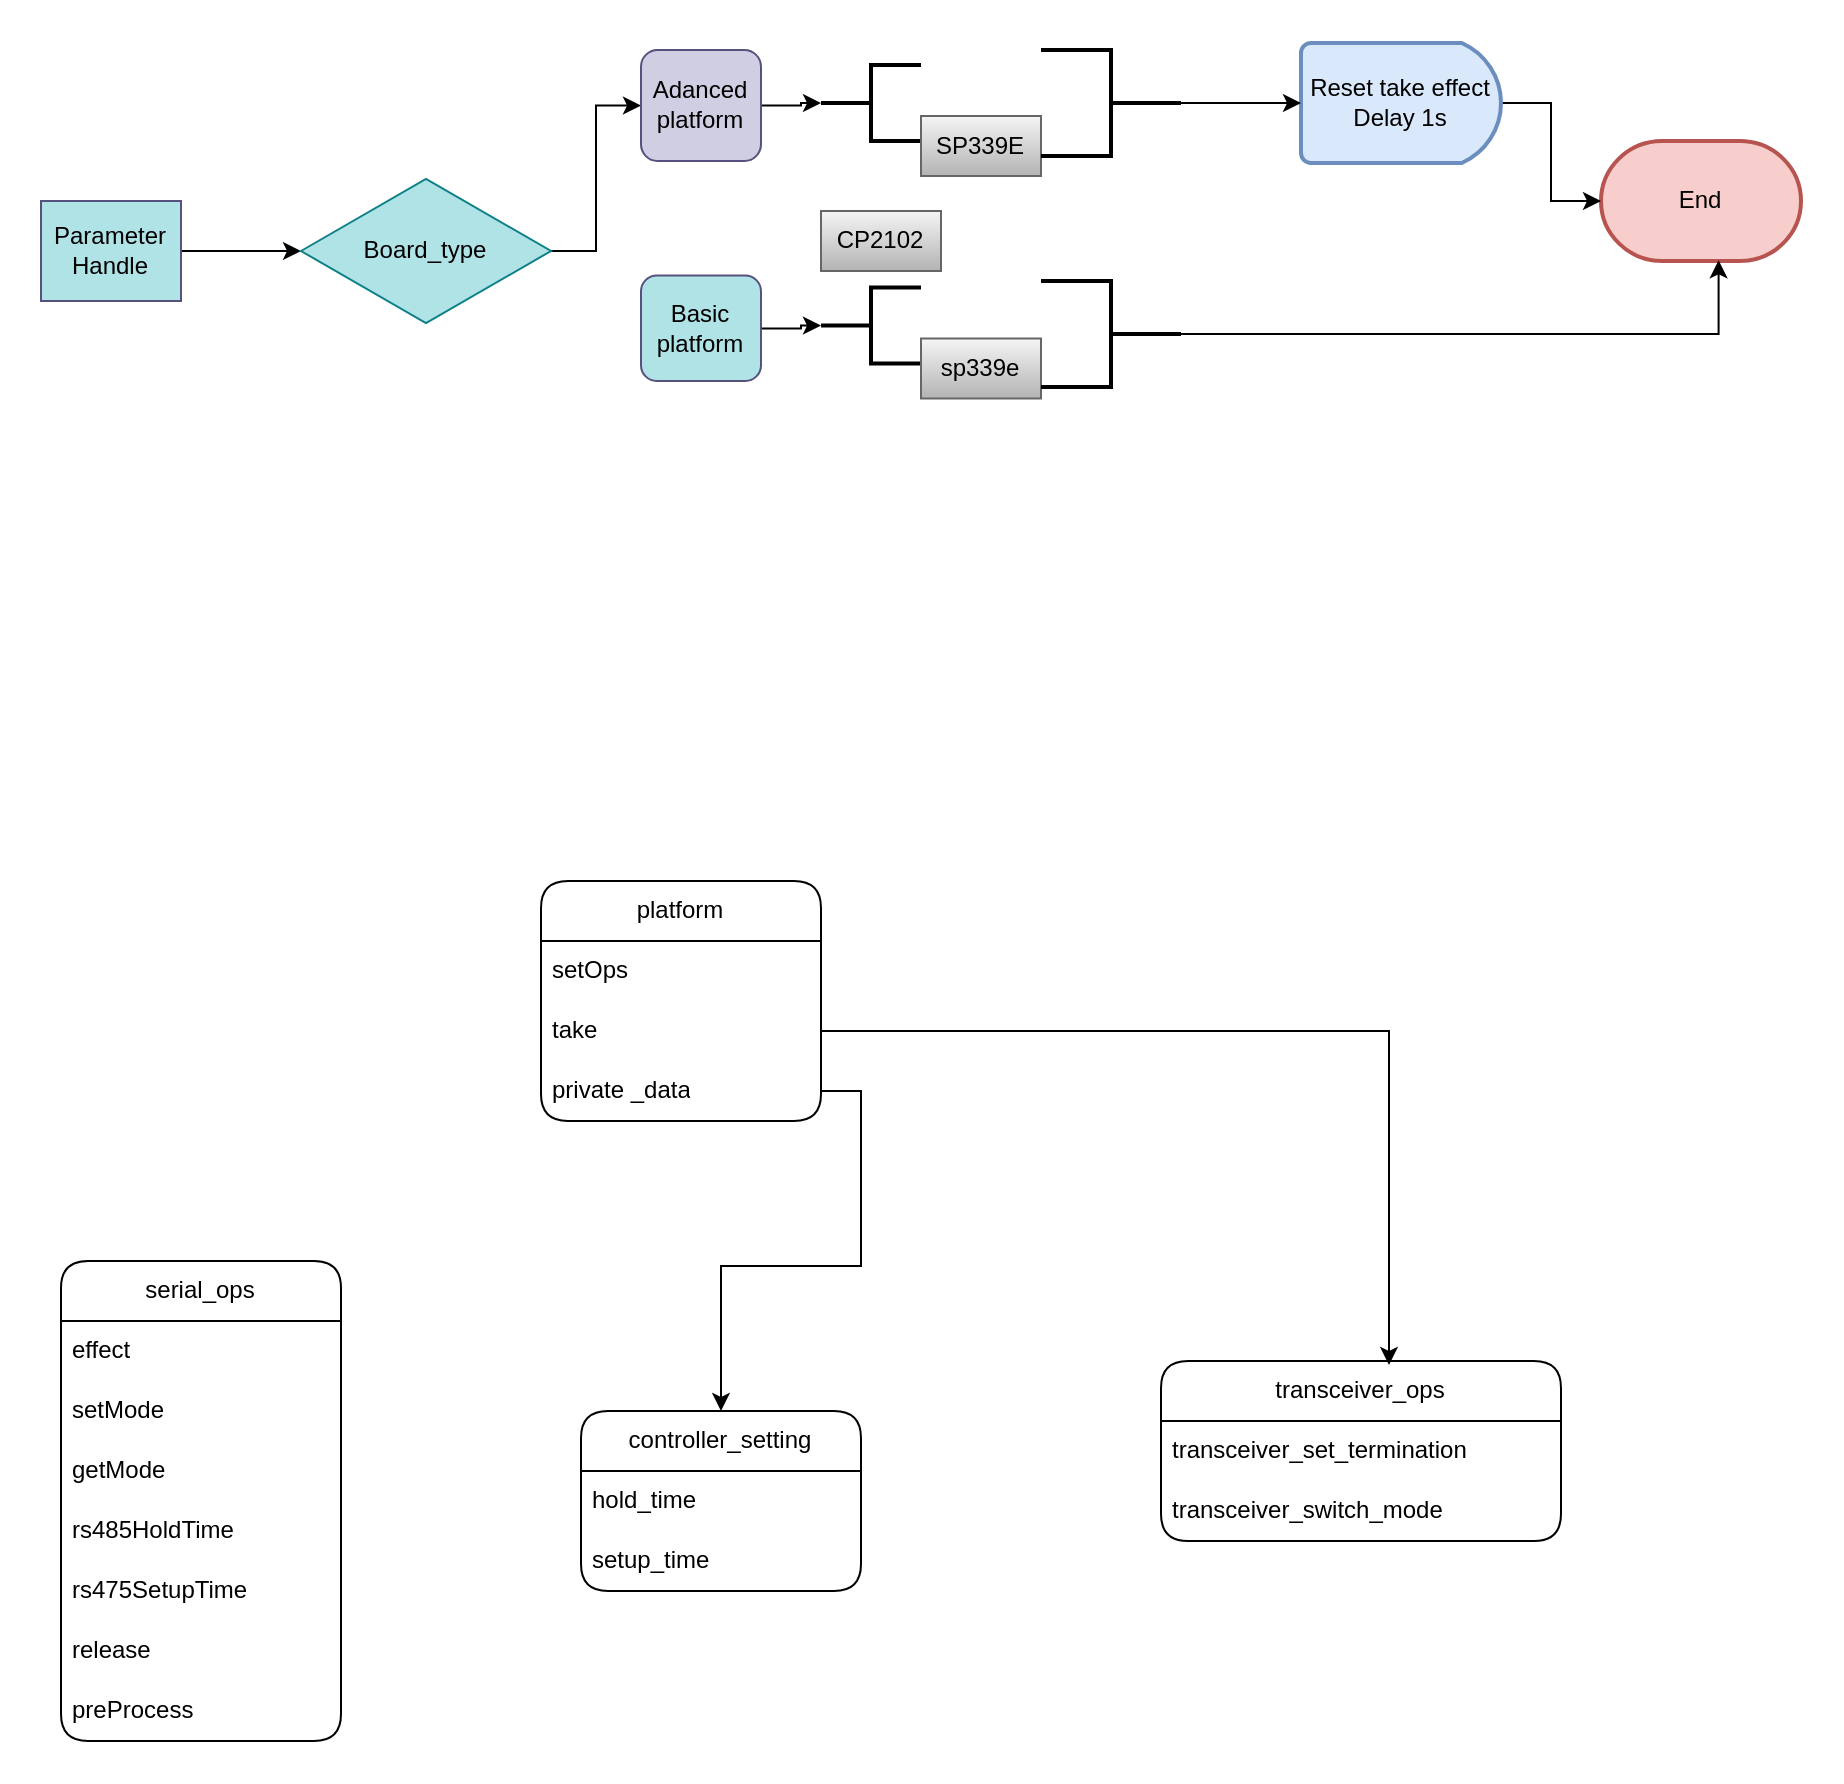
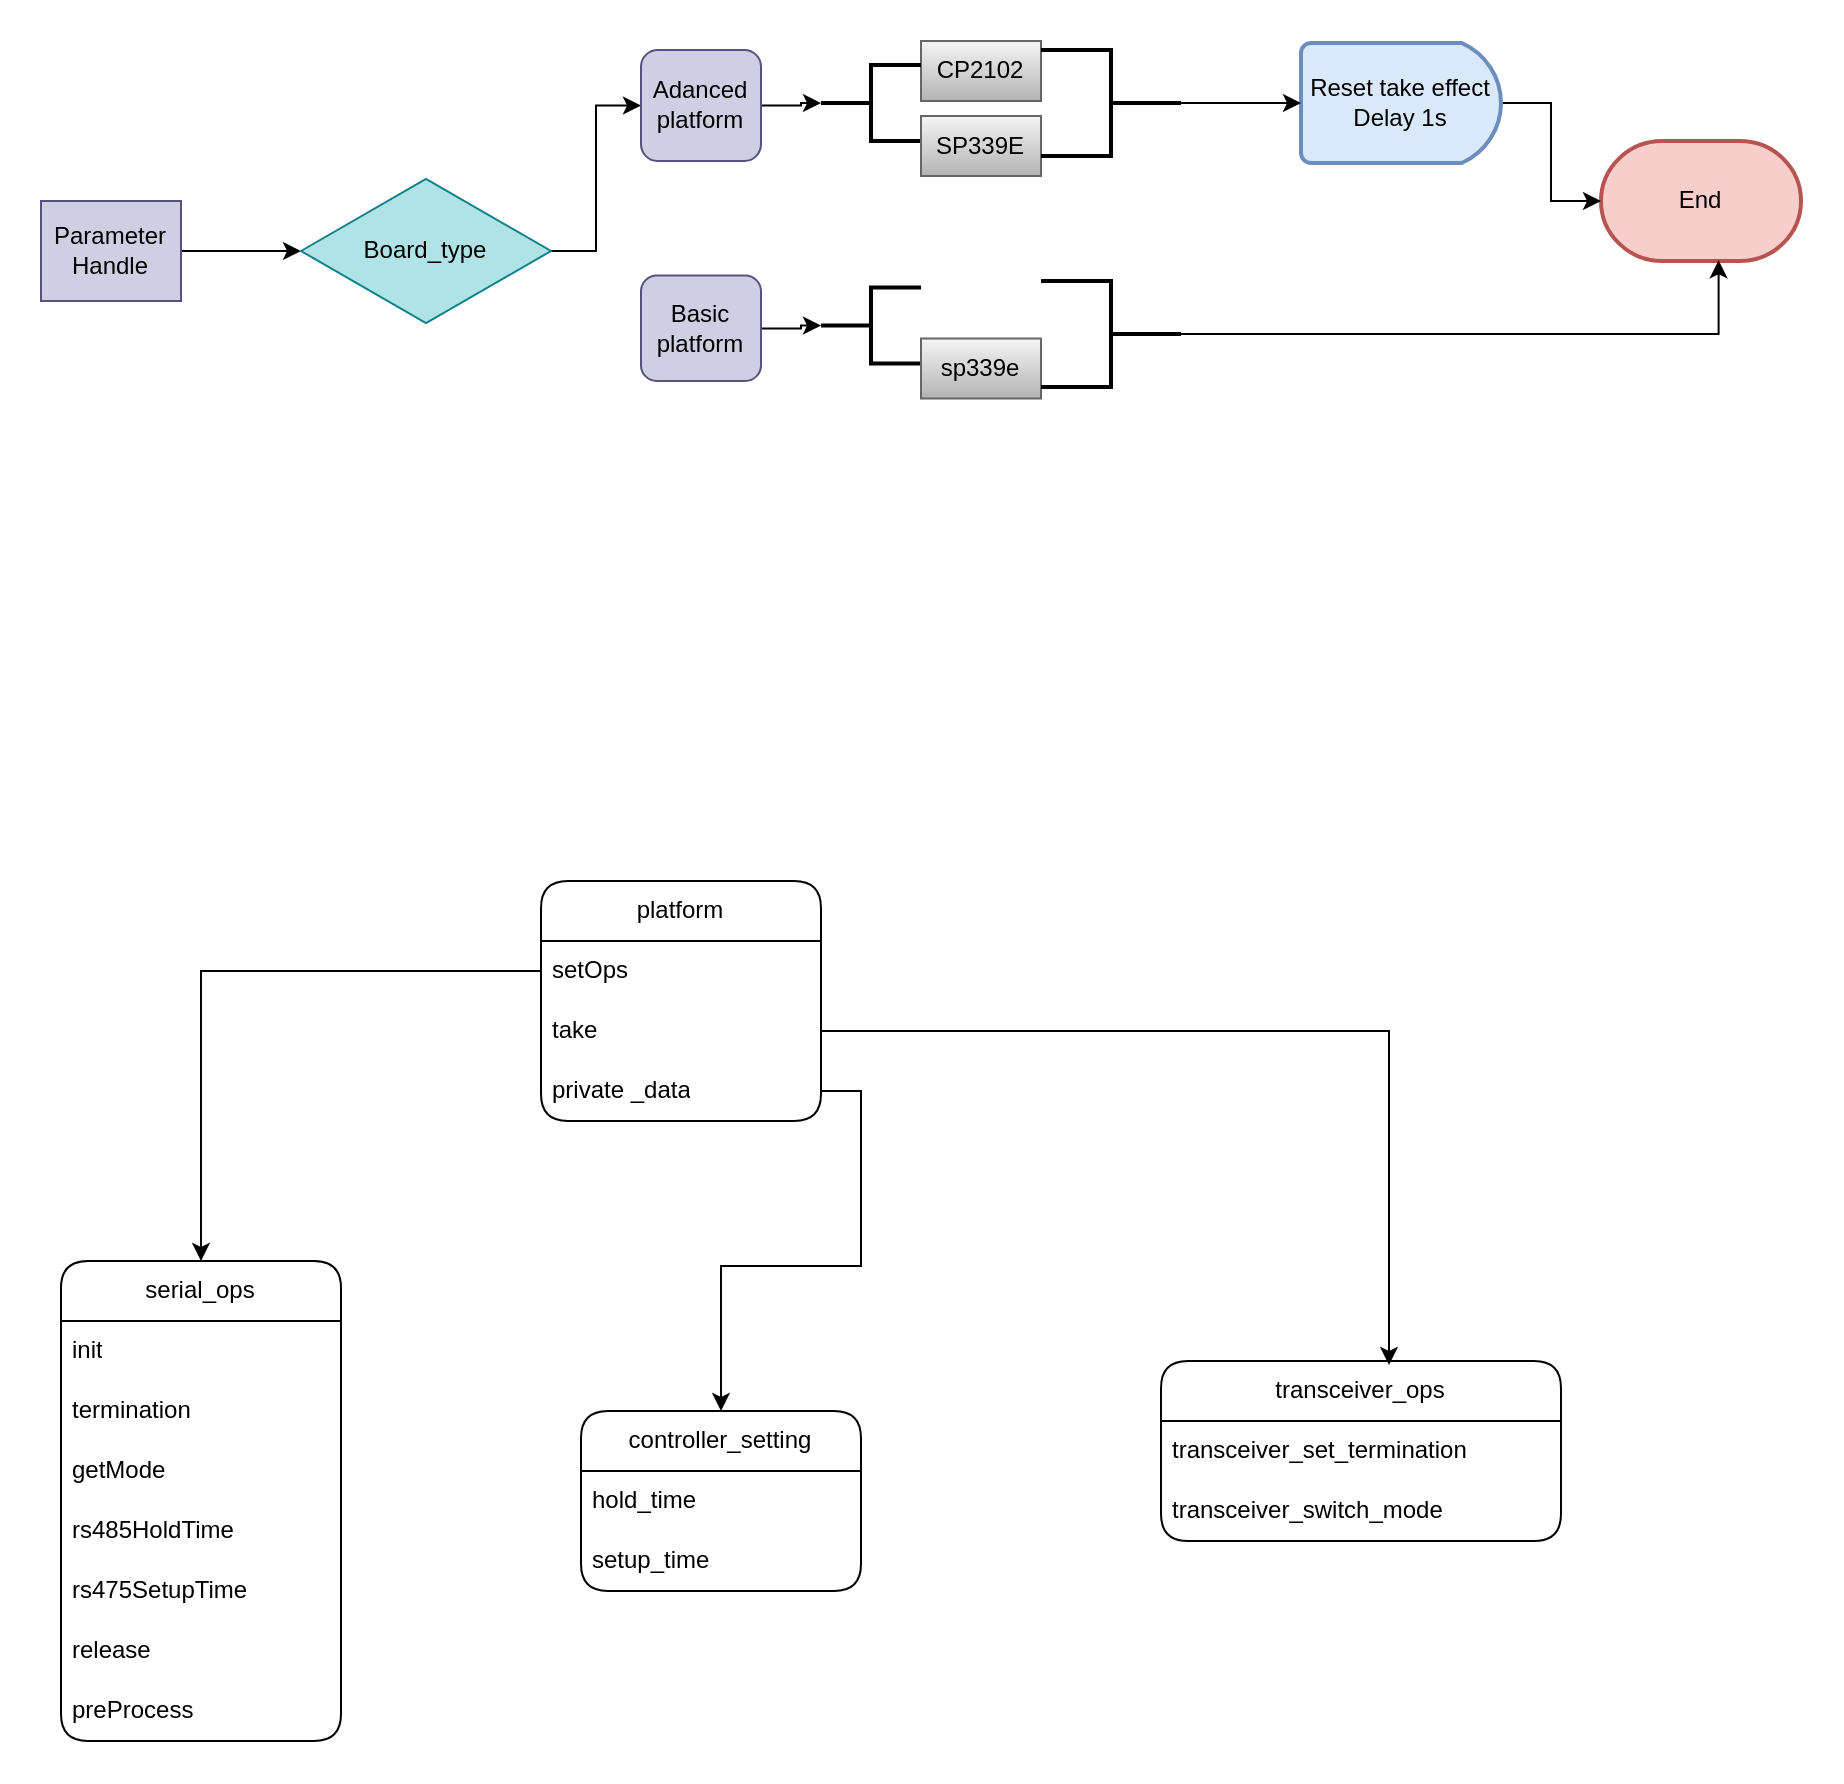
(881, 241) -> (981, 71)
(111, 251) -> (111, 251)
(701, 328) -> (701, 328)
none -> (231, 971)
(113, 1351) -> (94, 1351)
(120, 1411) -> (141, 1411)
